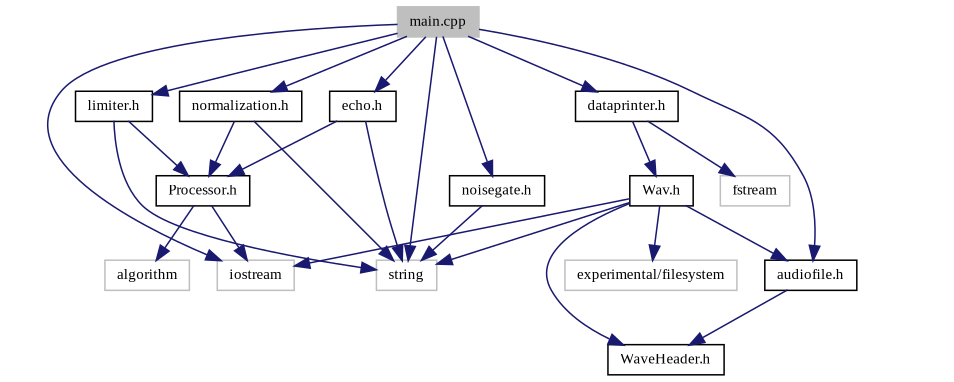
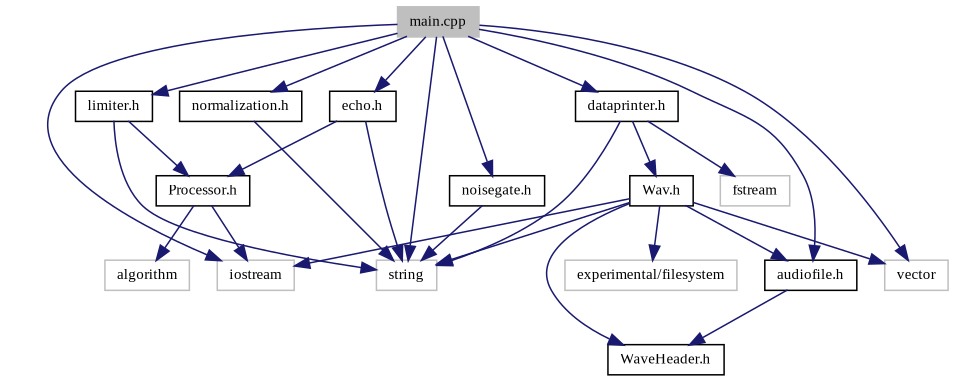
(225, 142) -> none
none -> (561, 203)
none -> (916, 275)
